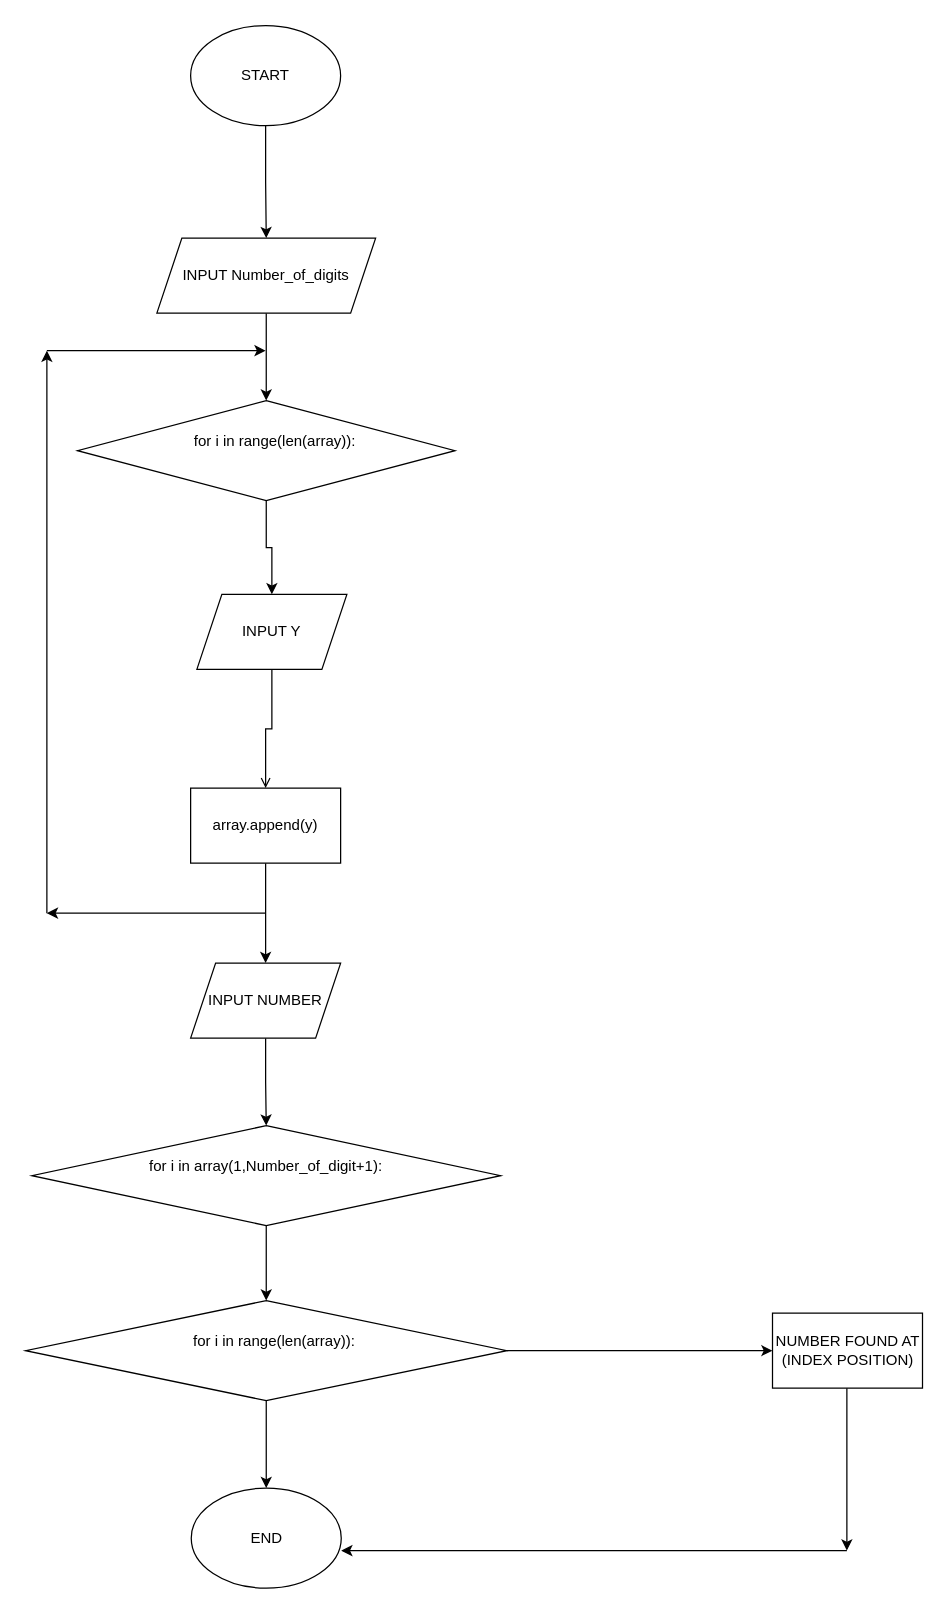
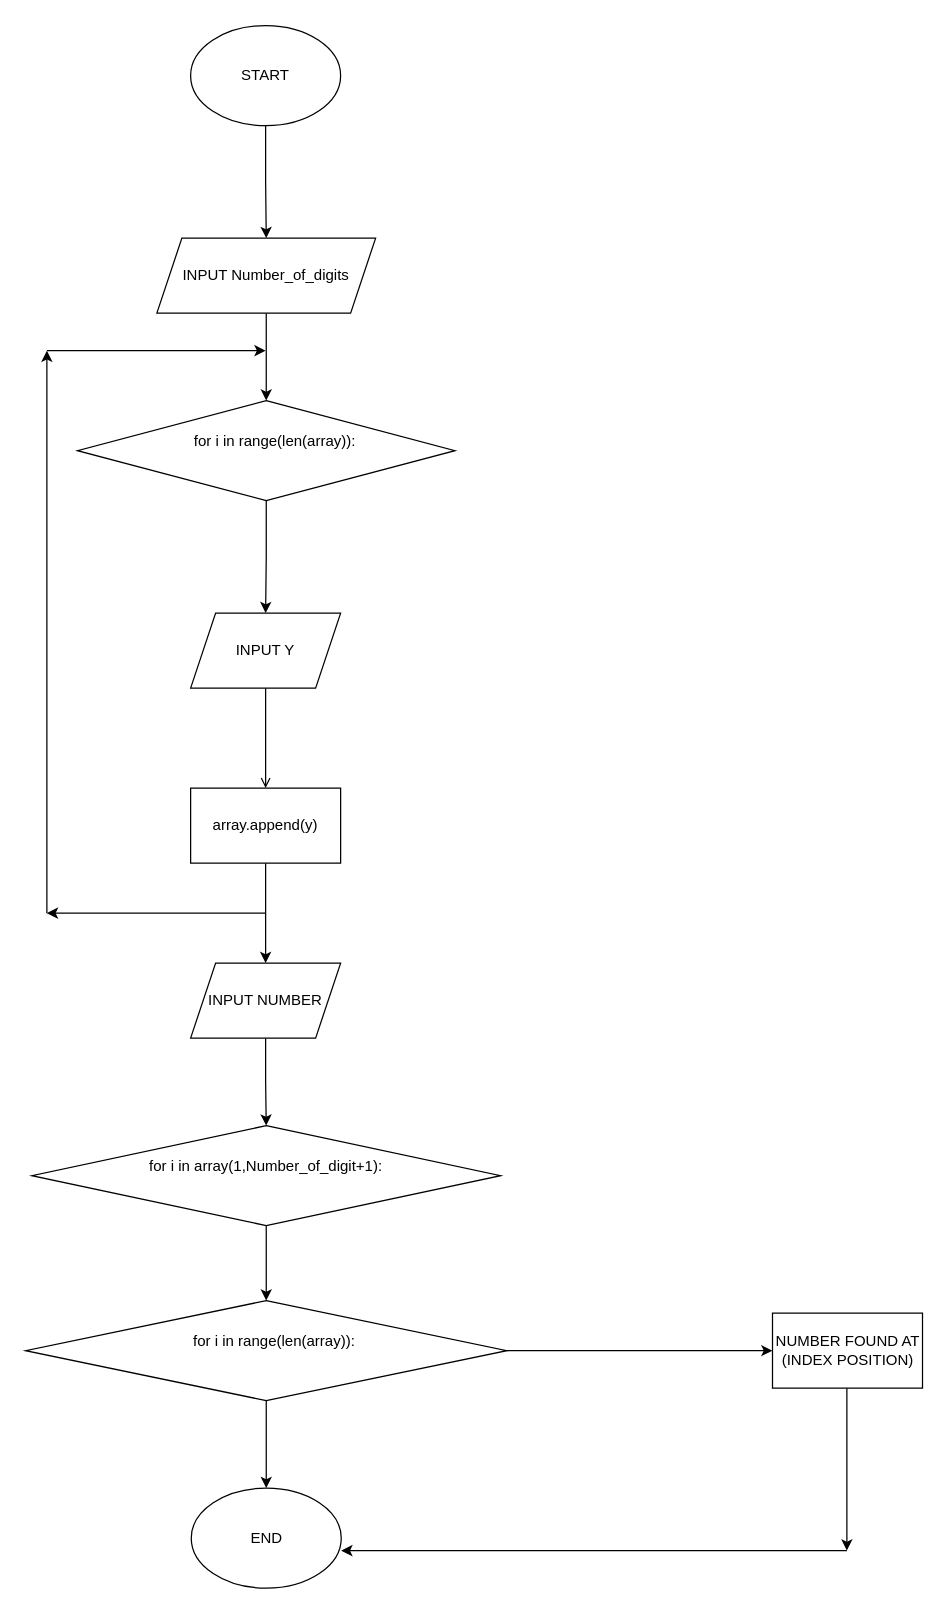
(272, 632) -> (266, 651)
